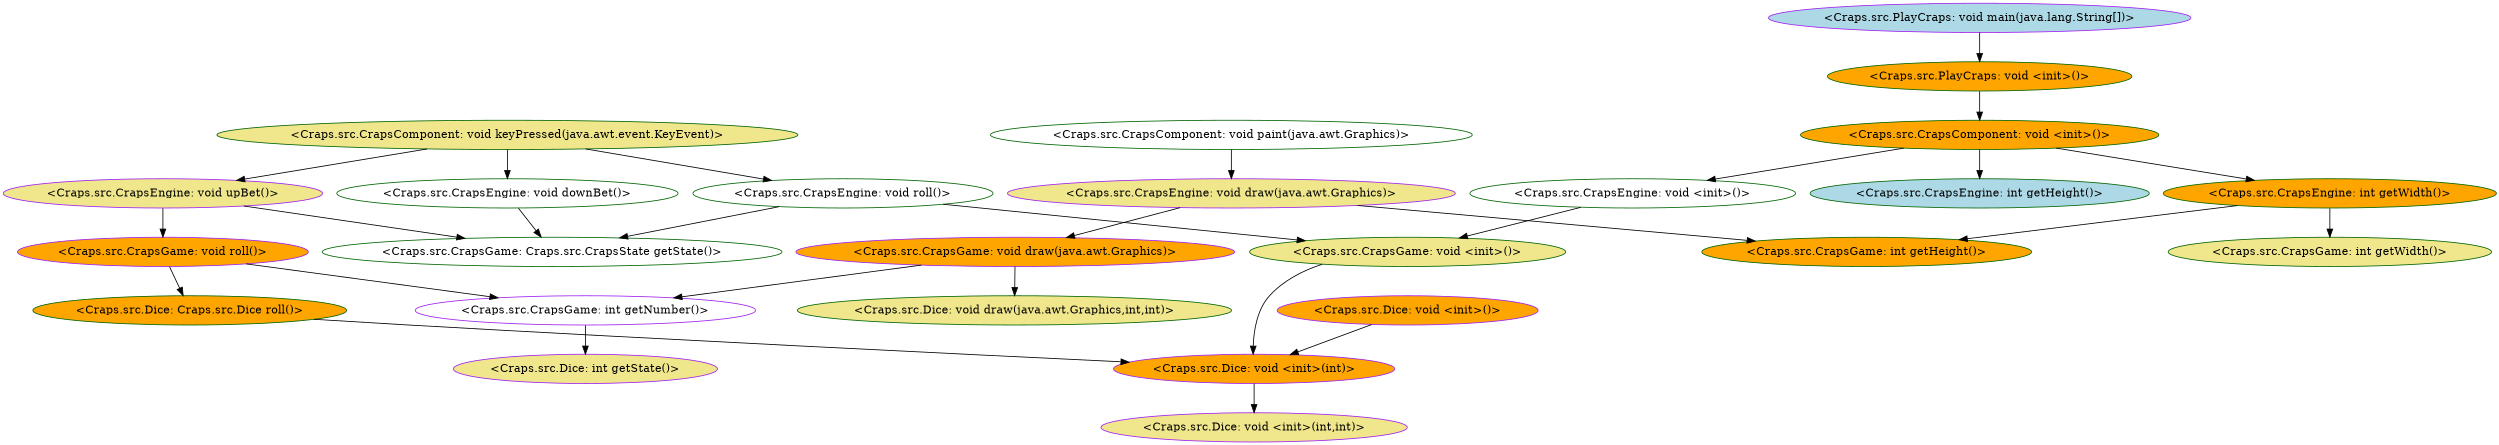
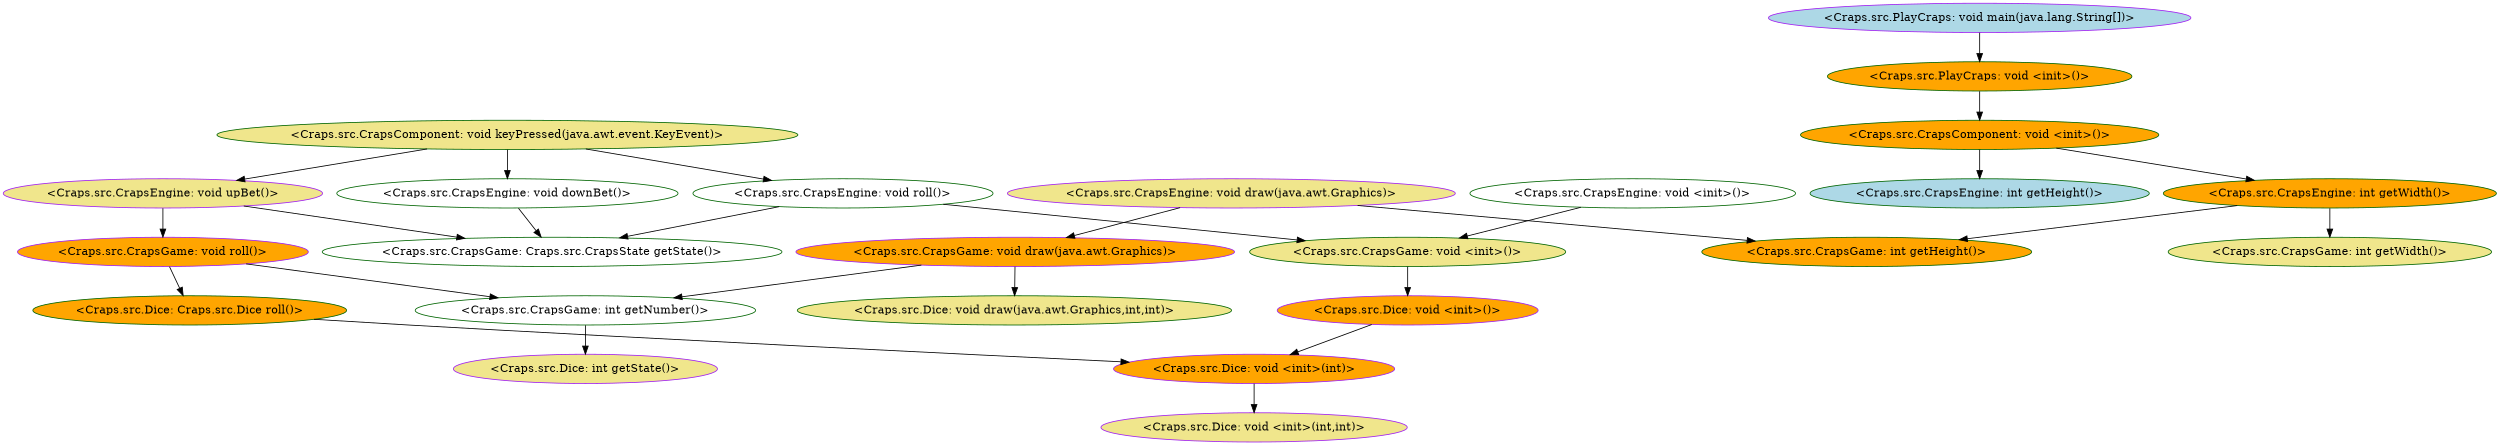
(1231, 135) -> none
(1810, 164) -> none
(1272, 293) -> (1408, 277)
(585, 310) -> (585, 310)
